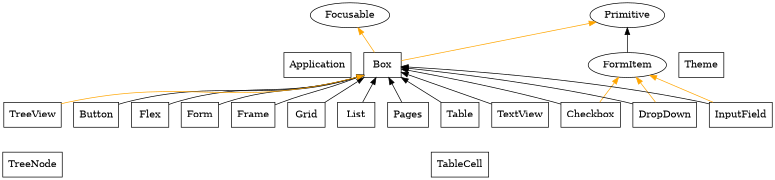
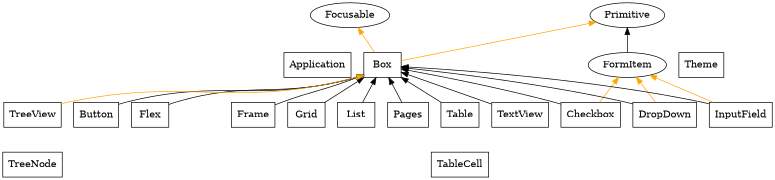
(200, 115) -> none
